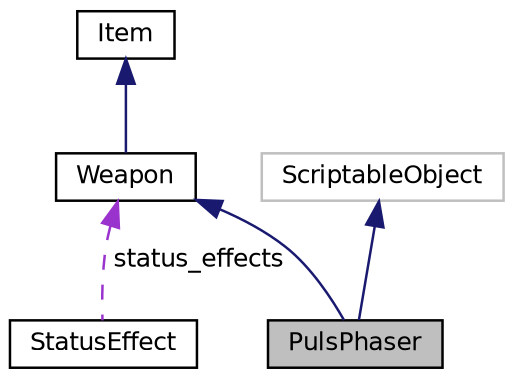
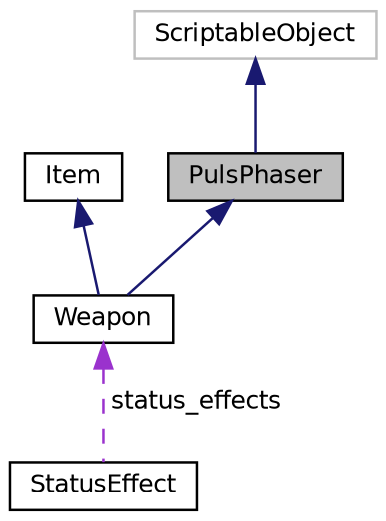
(292, 253) -> (170, 256)
